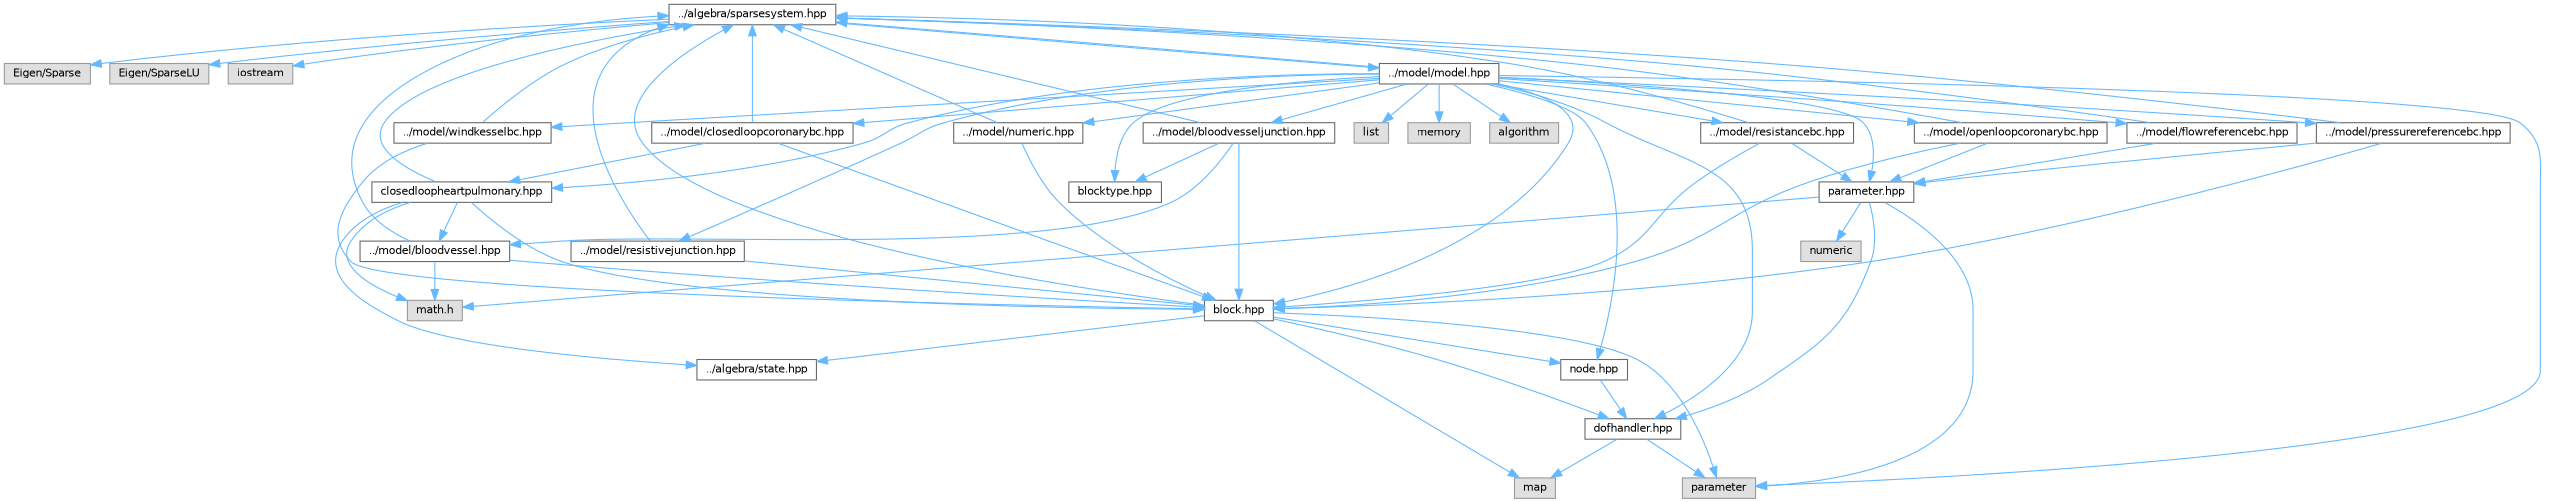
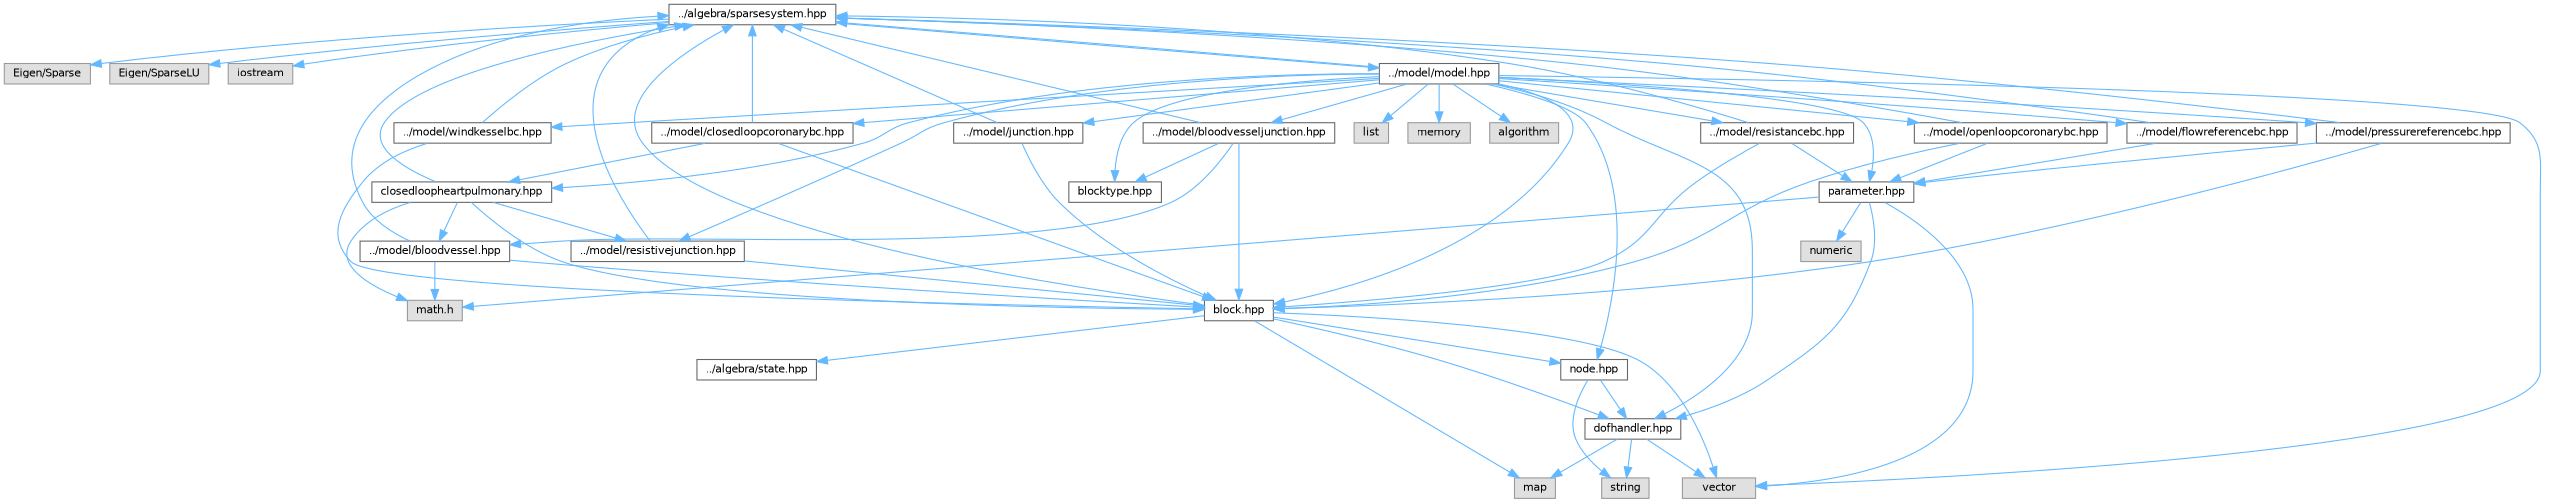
(1018, 133) -> (1018, 133)
(449, 337) -> (554, 220)
none -> (1625, 488)
(1719, 488) -> (1719, 488)
